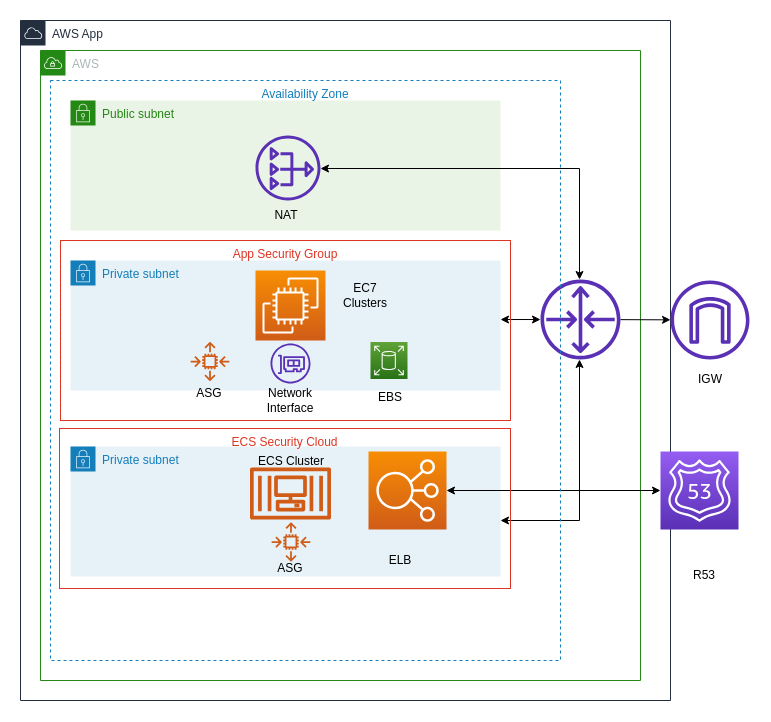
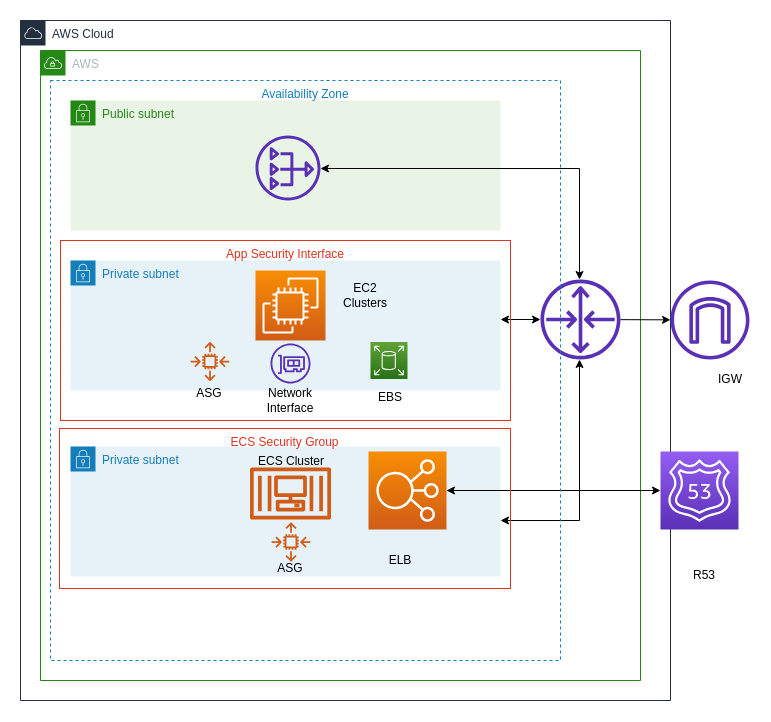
(74, 35) -> (80, 35)
(287, 216) -> none
(285, 254) -> (285, 254)
(366, 296) -> (366, 296)
(710, 379) -> (730, 379)
(285, 442) -> (285, 442)
